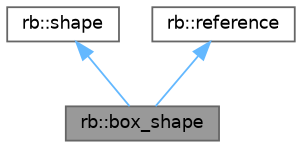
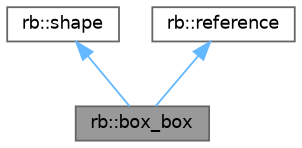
(142, 123) -> (142, 123)
